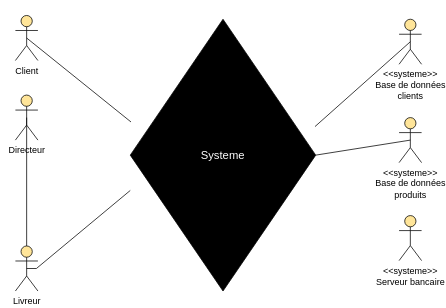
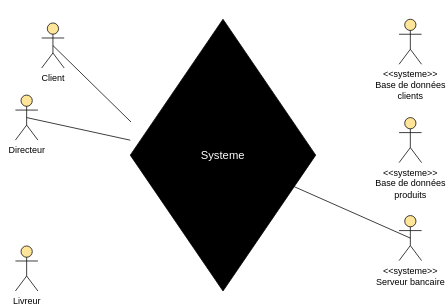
(27, 38) -> (53, 45)
(361, 85) -> none
(361, 148) -> none
(27, 188) -> (79, 129)
none -> (351, 212)
(80, 232) -> none
